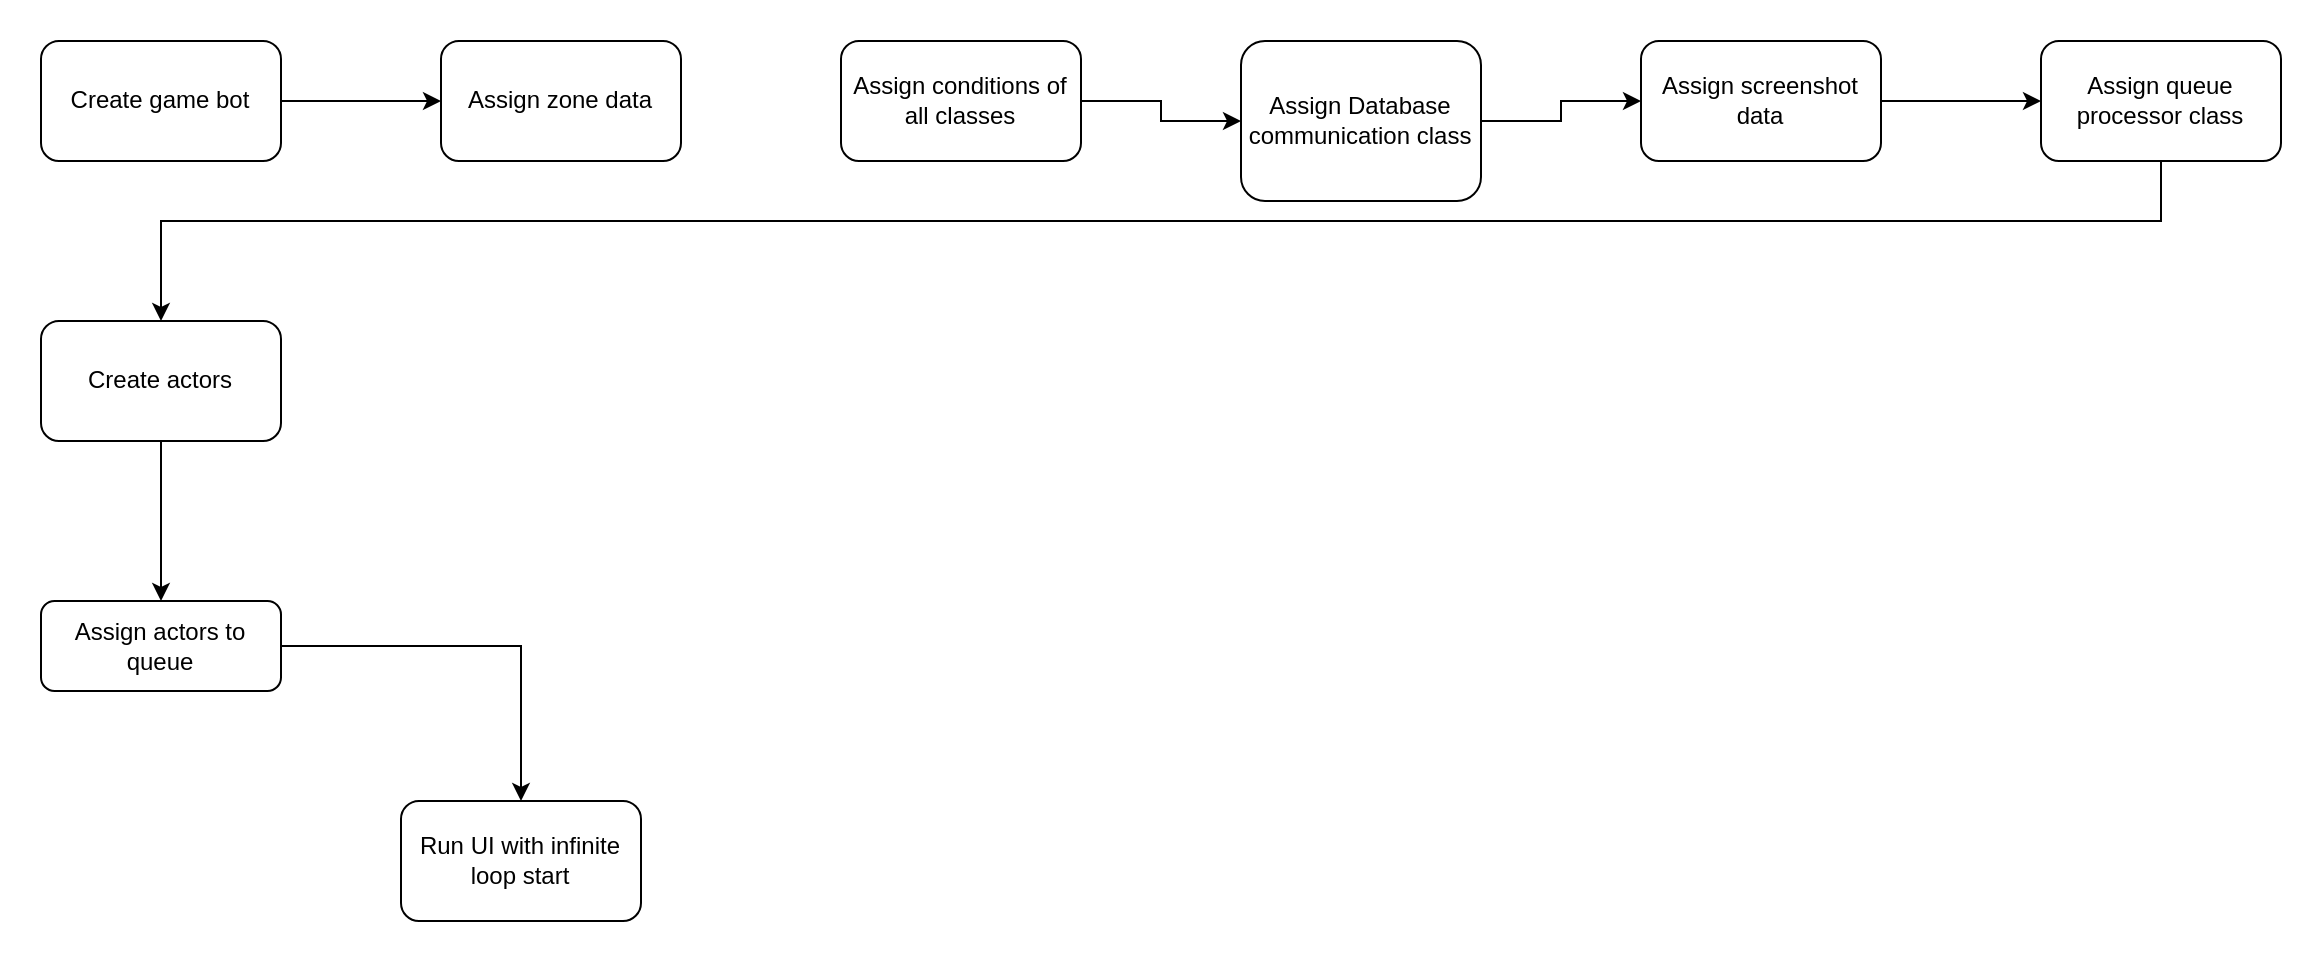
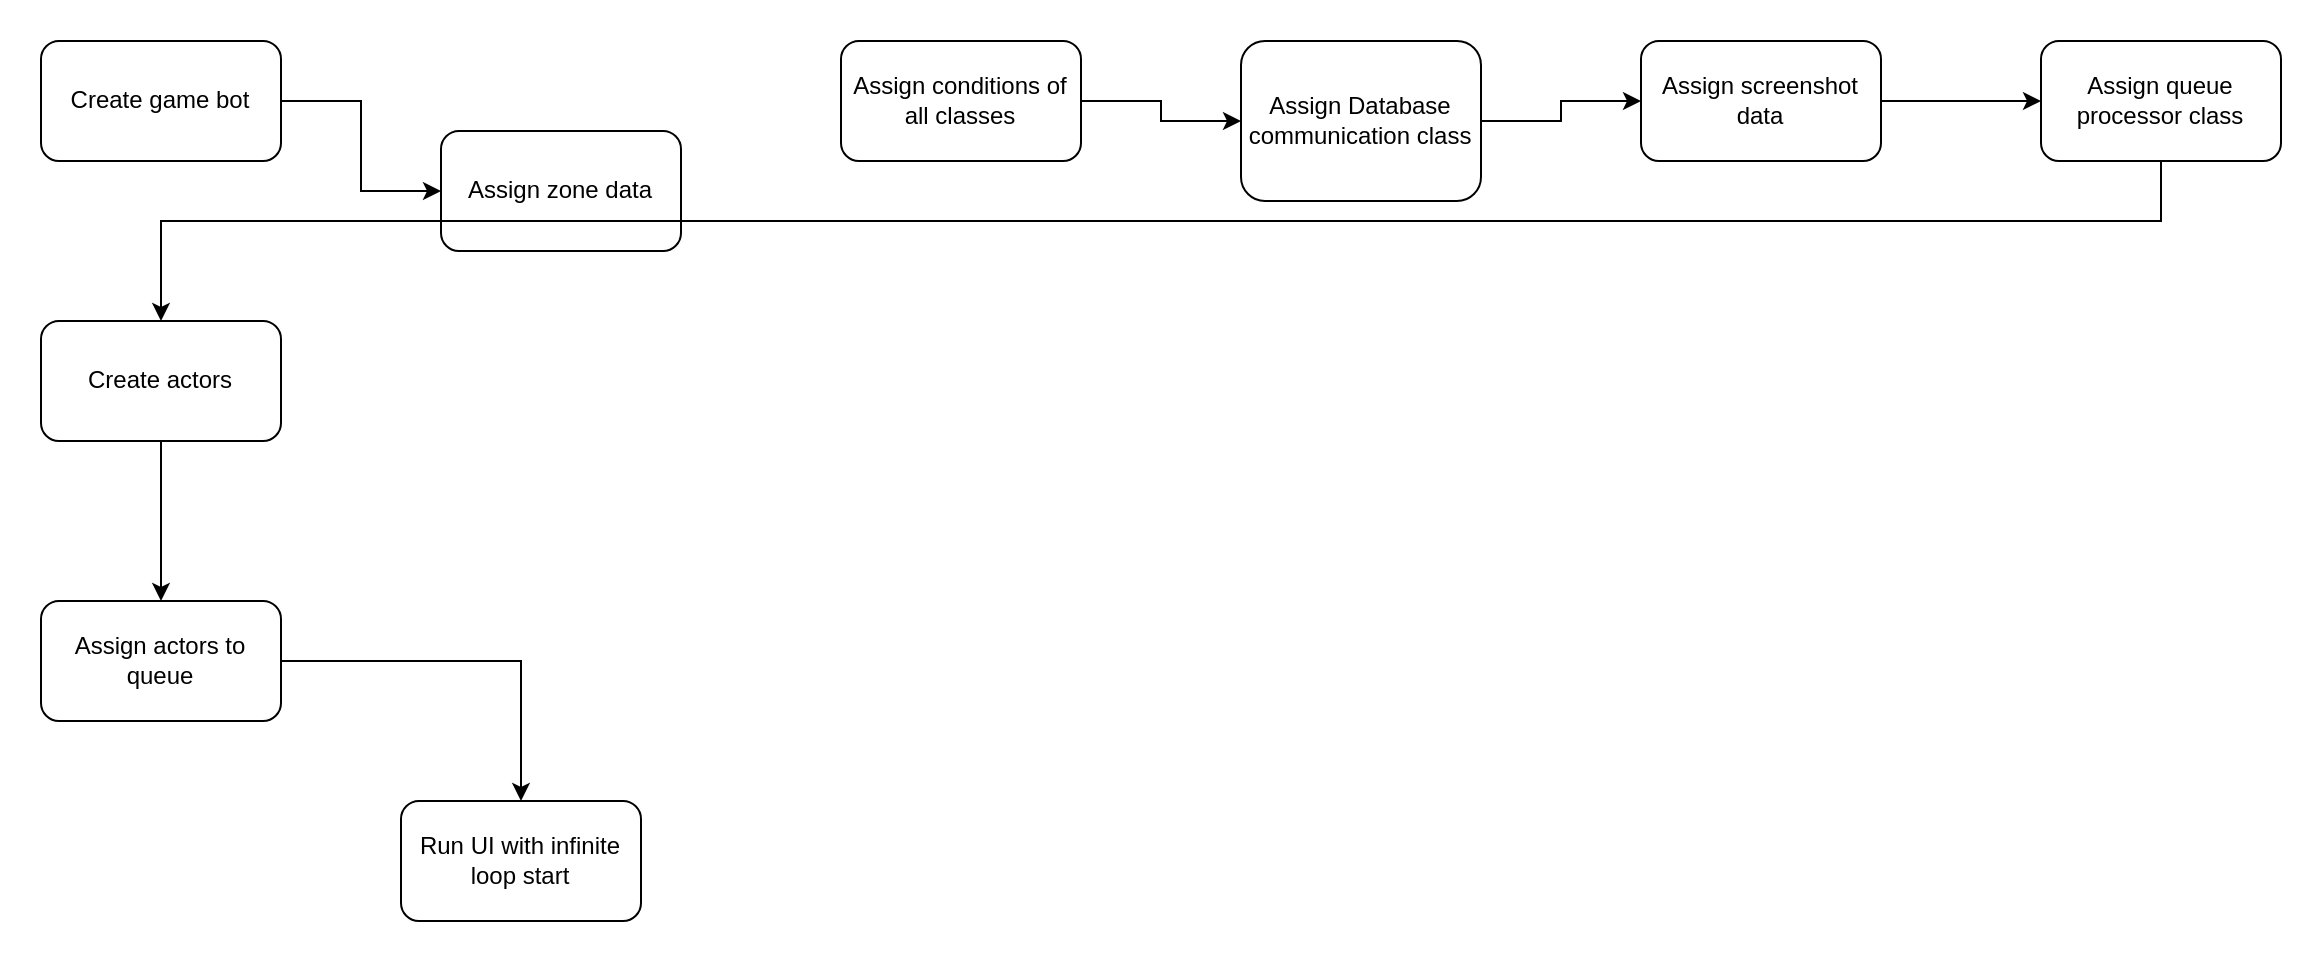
(561, 101) -> (561, 191)
(161, 646) -> (161, 661)
